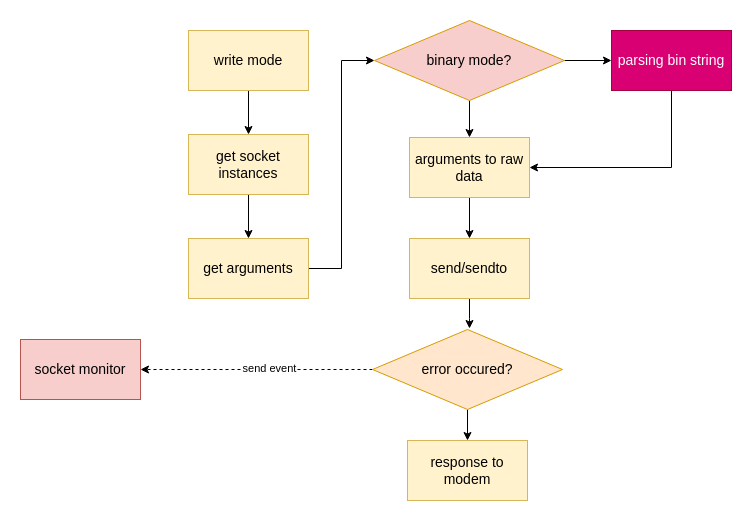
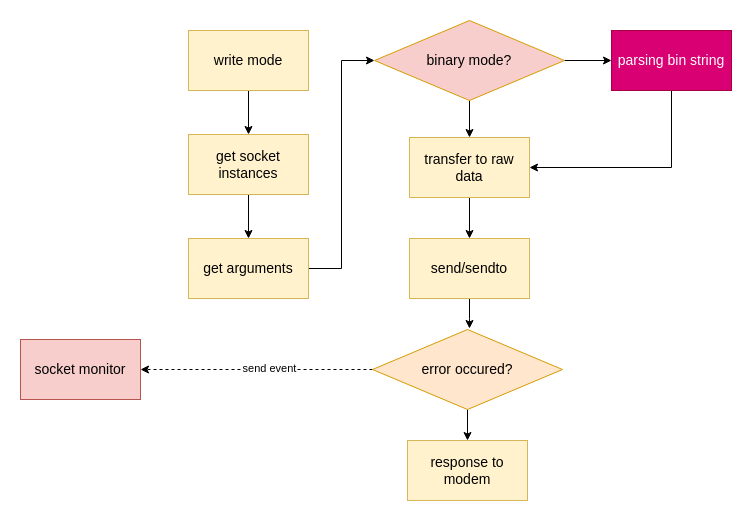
(470, 168) -> (470, 168)
